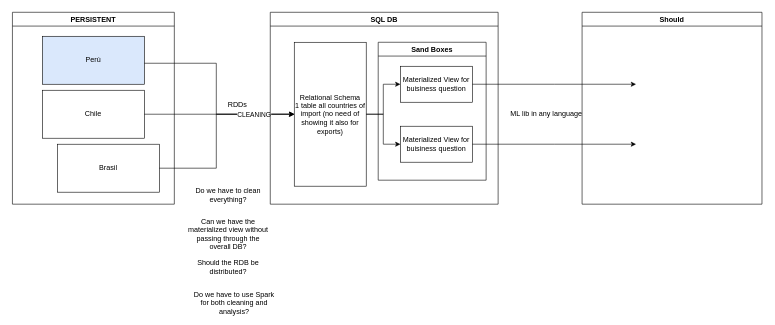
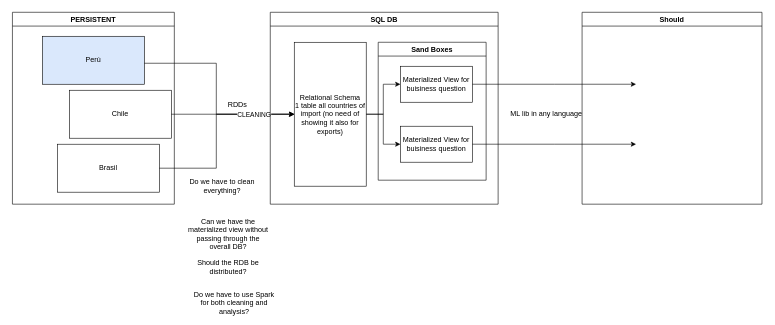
(93, 114) -> (120, 114)
(228, 195) -> (222, 186)
